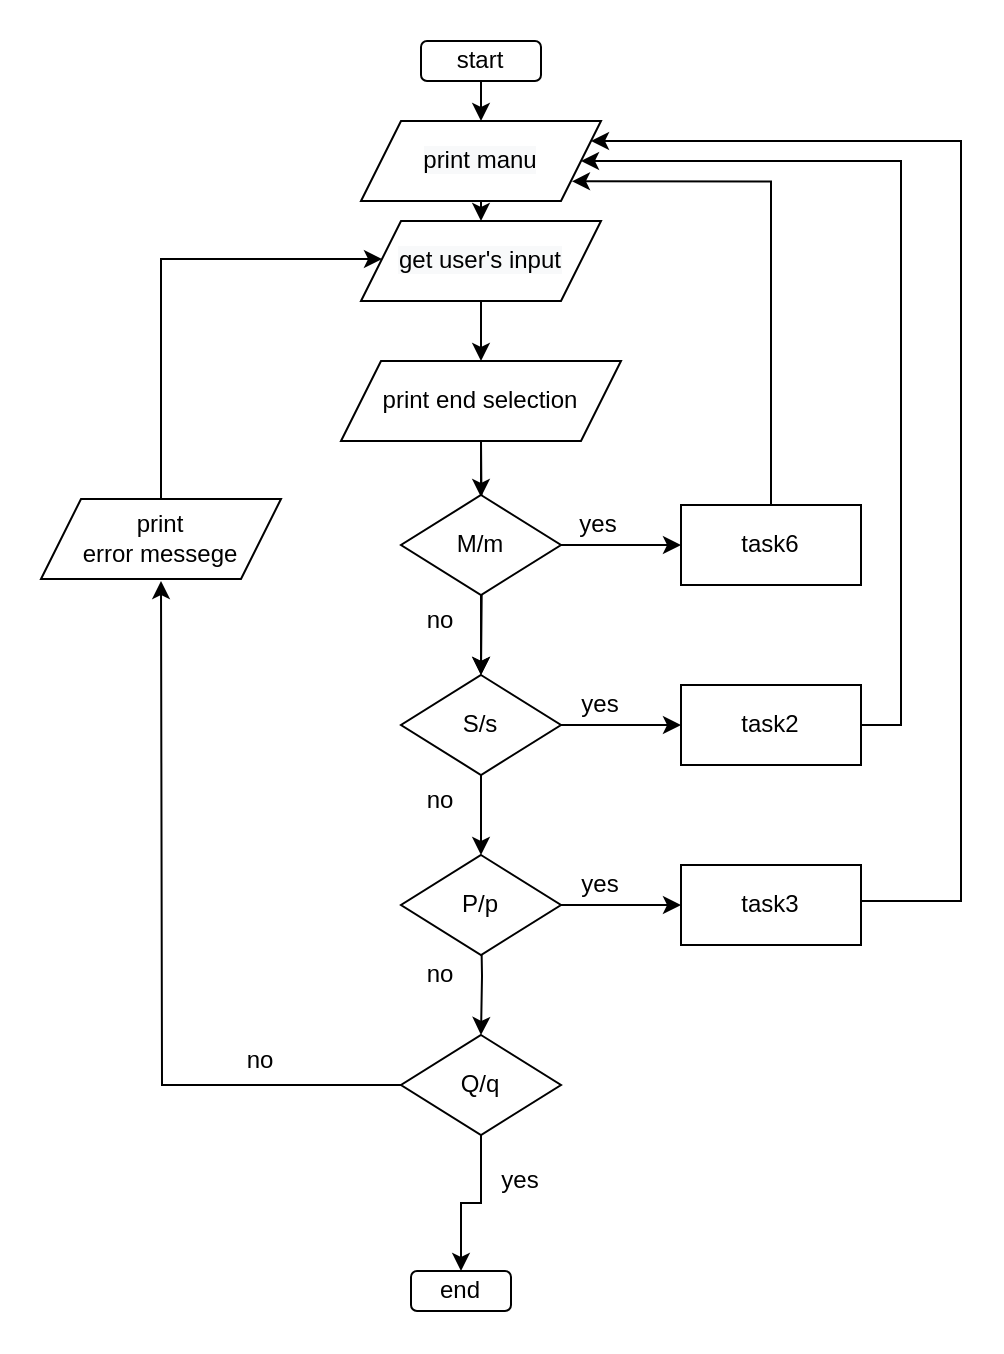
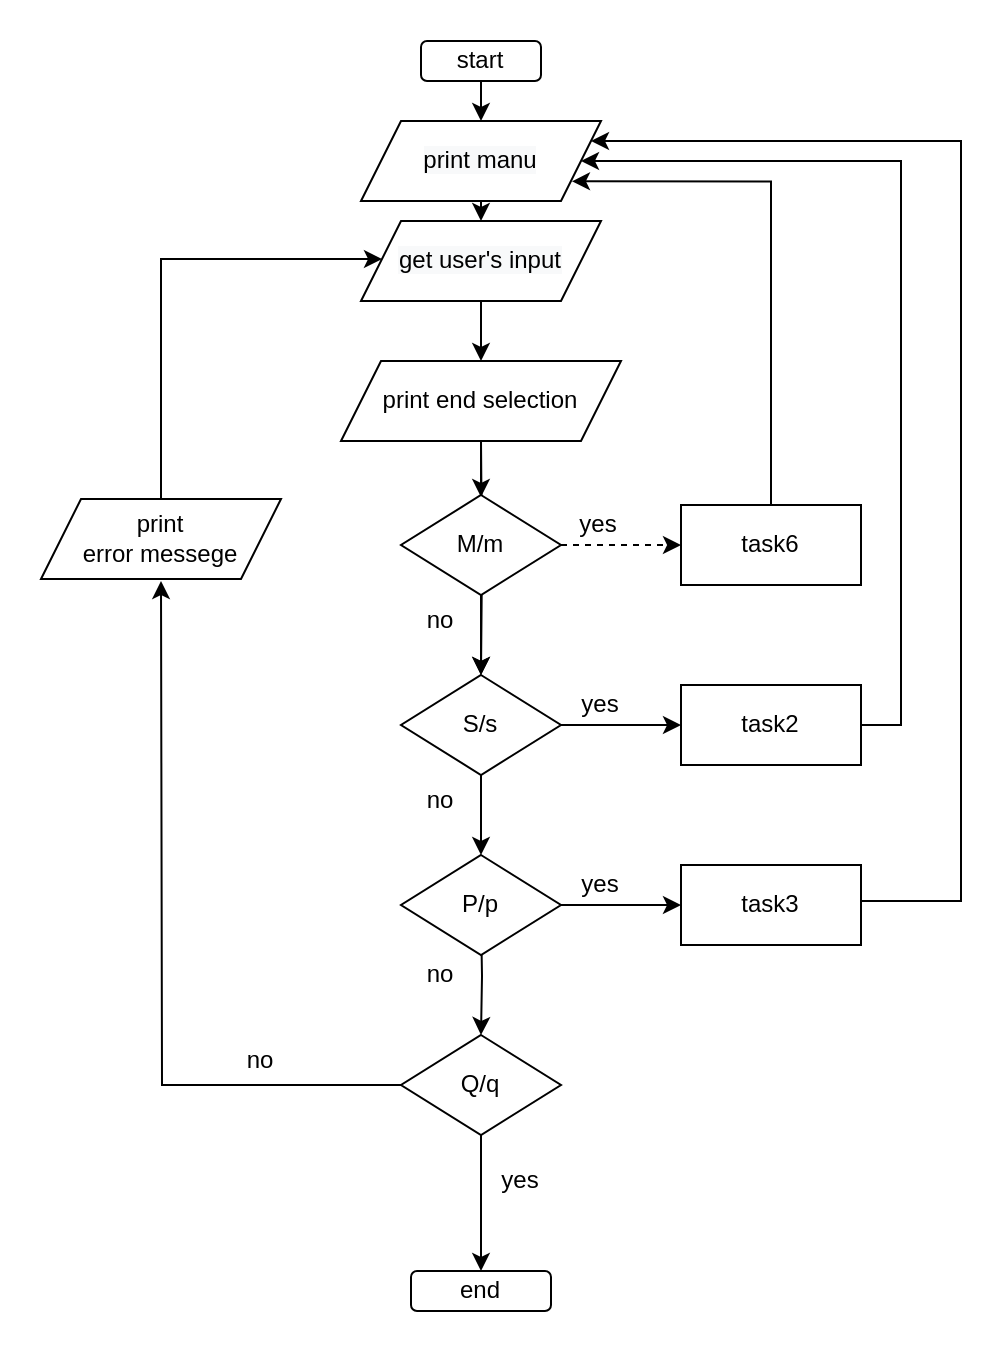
(616, 545) -> (616, 545)
(461, 1291) -> (481, 1291)
